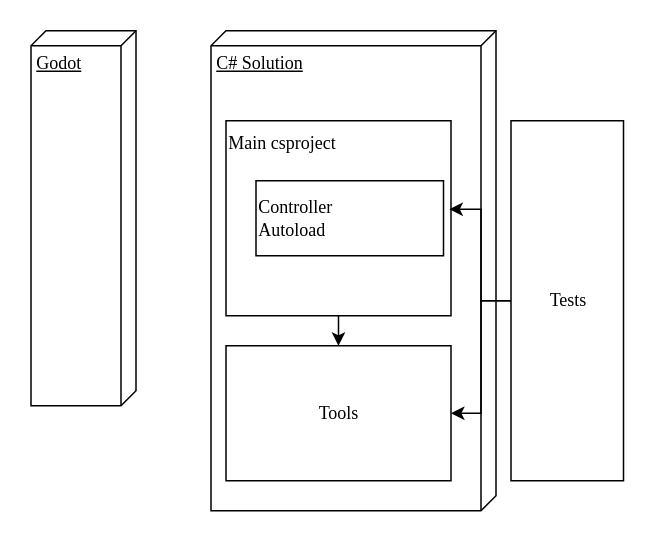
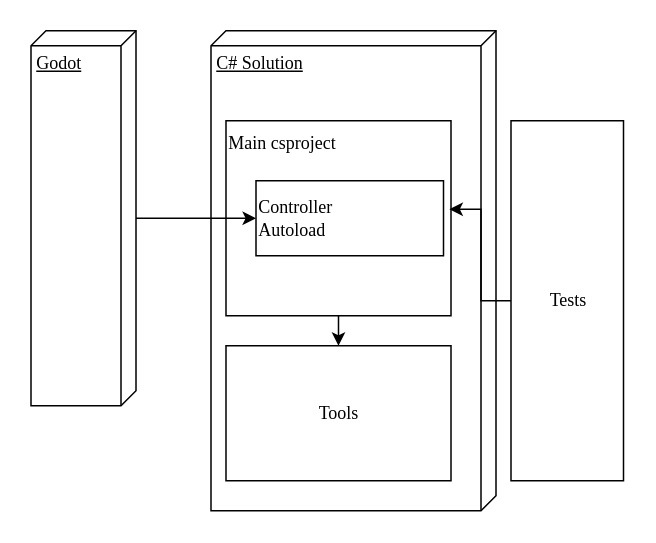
none -> (191, 218)
(473, 413) -> none
